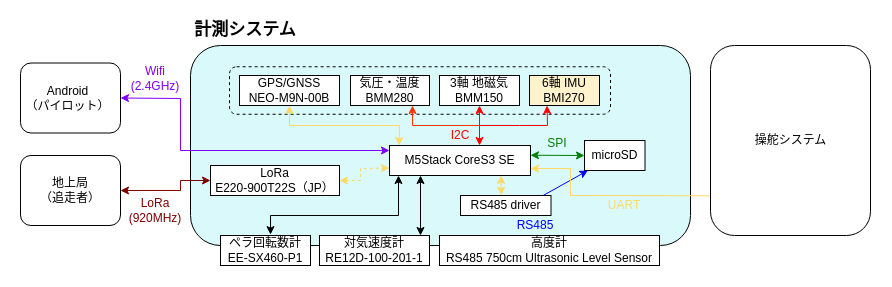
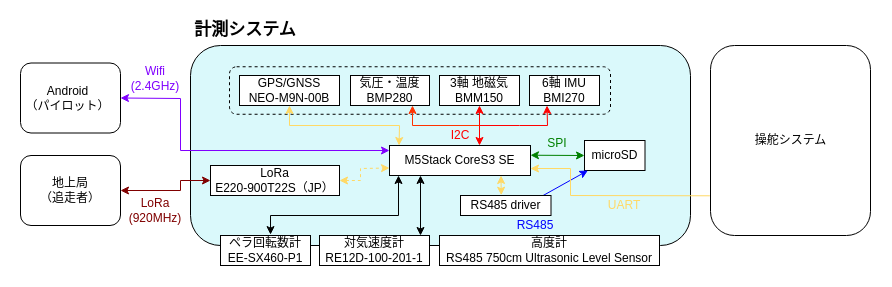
(390, 91) -> (390, 91)
(565, 91) -> (565, 91)
